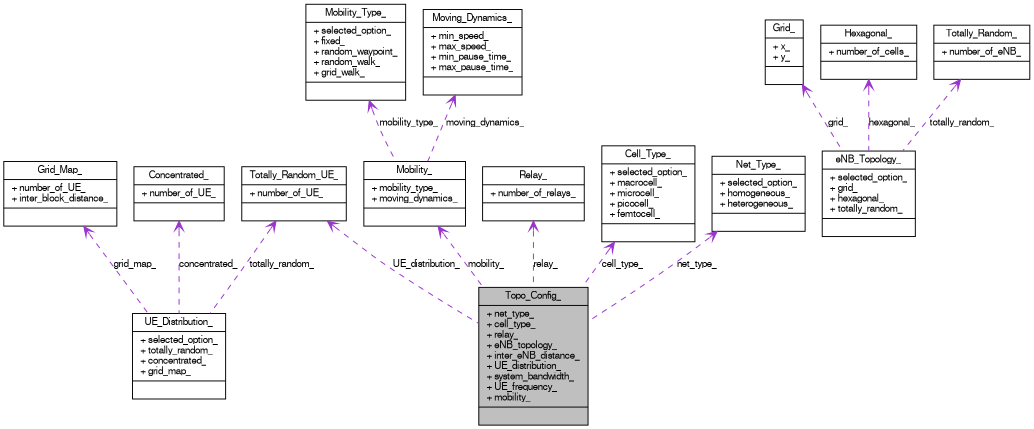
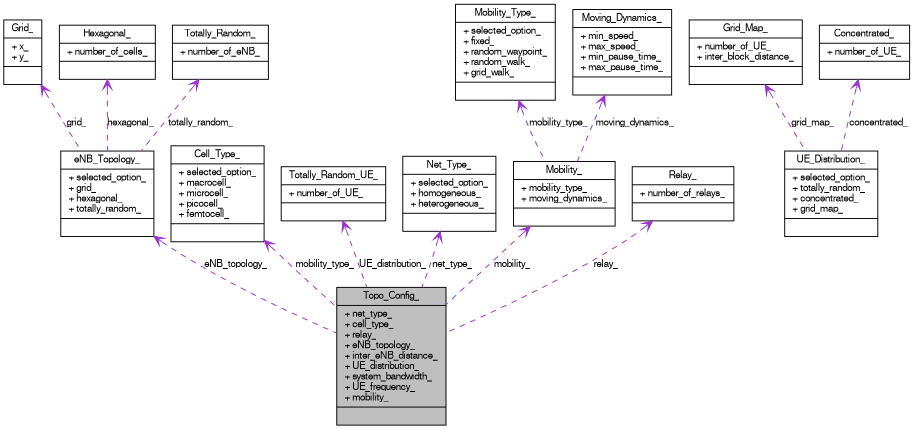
(623, 265) -> (325, 265)
(241, 271) -> none
none -> (247, 291)
